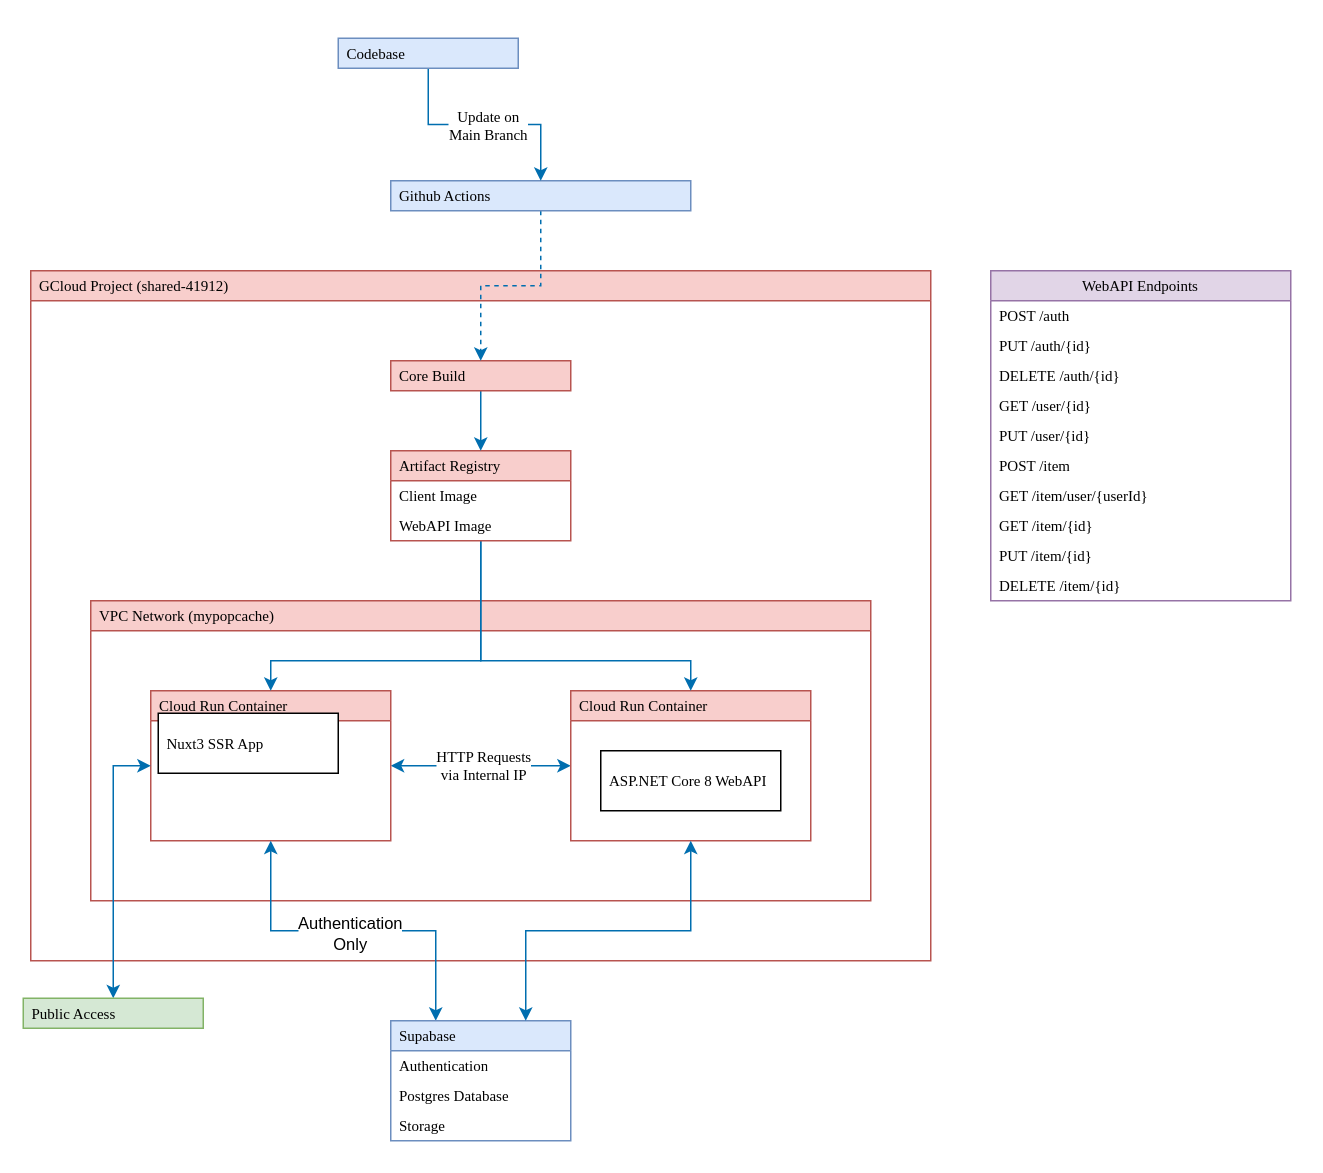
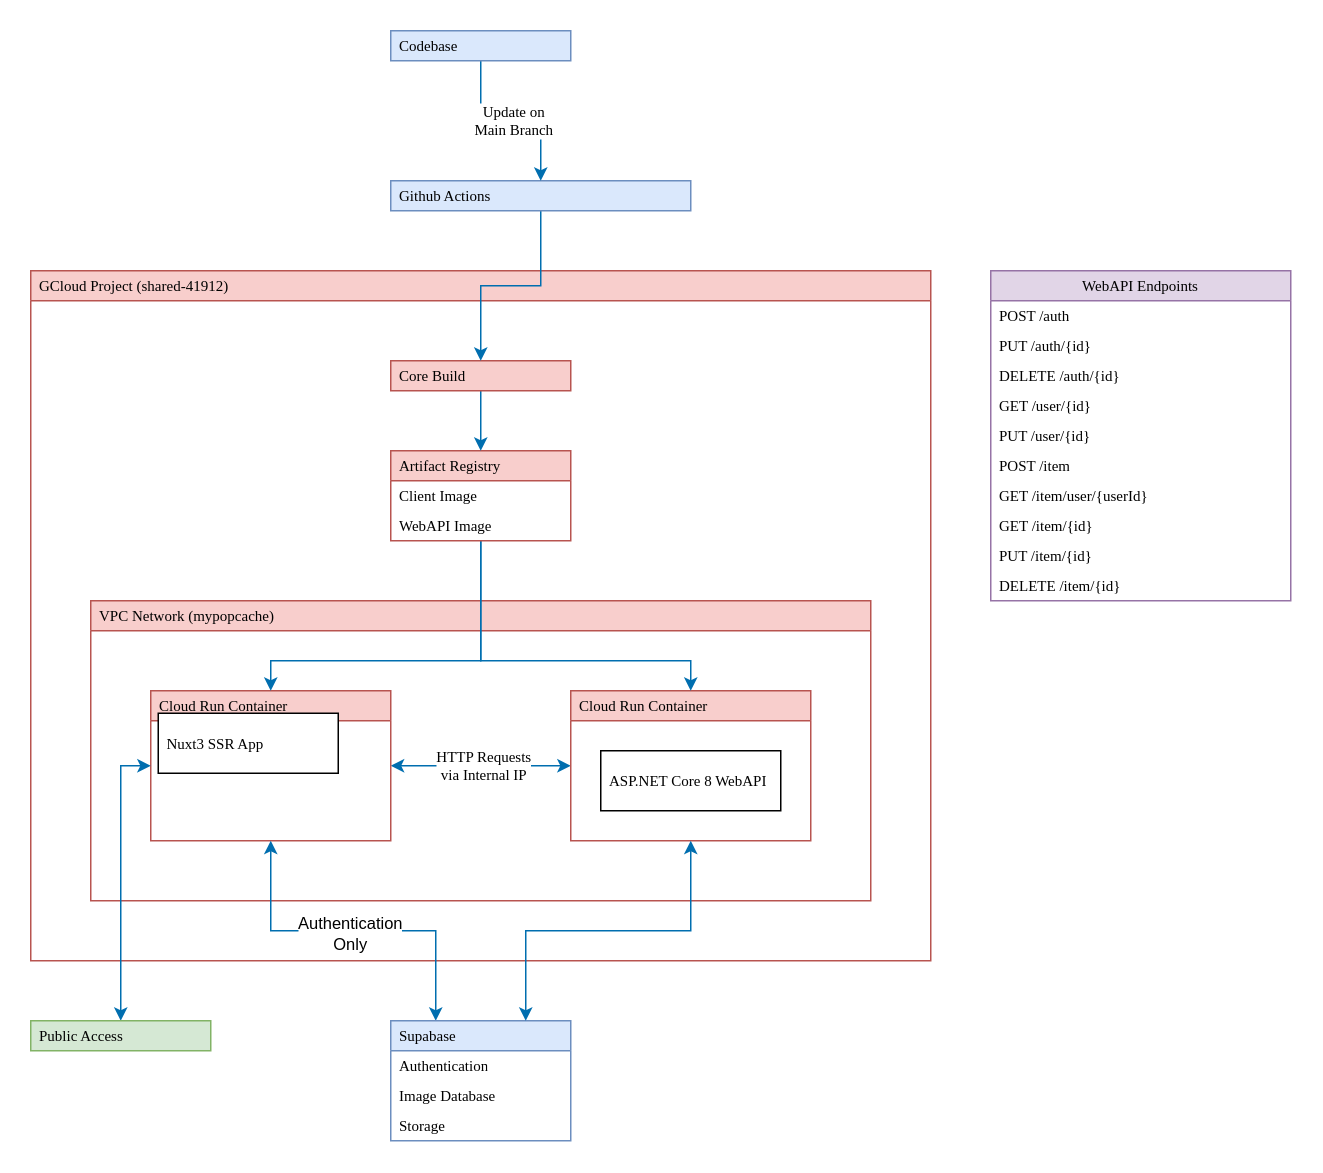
(428, 53) -> (481, 46)
(516, 286) -> (516, 286)
(113, 1013) -> (121, 1036)
(469, 1096) -> (457, 1096)
